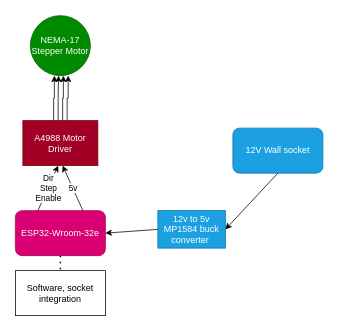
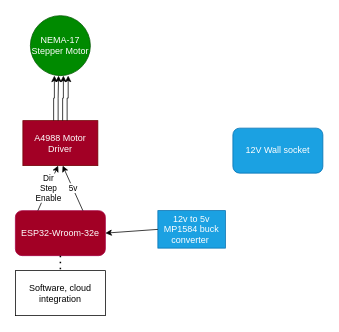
(253, 199) -> none
(60, 233) -> (60, 233)
(60, 293) -> (60, 293)
